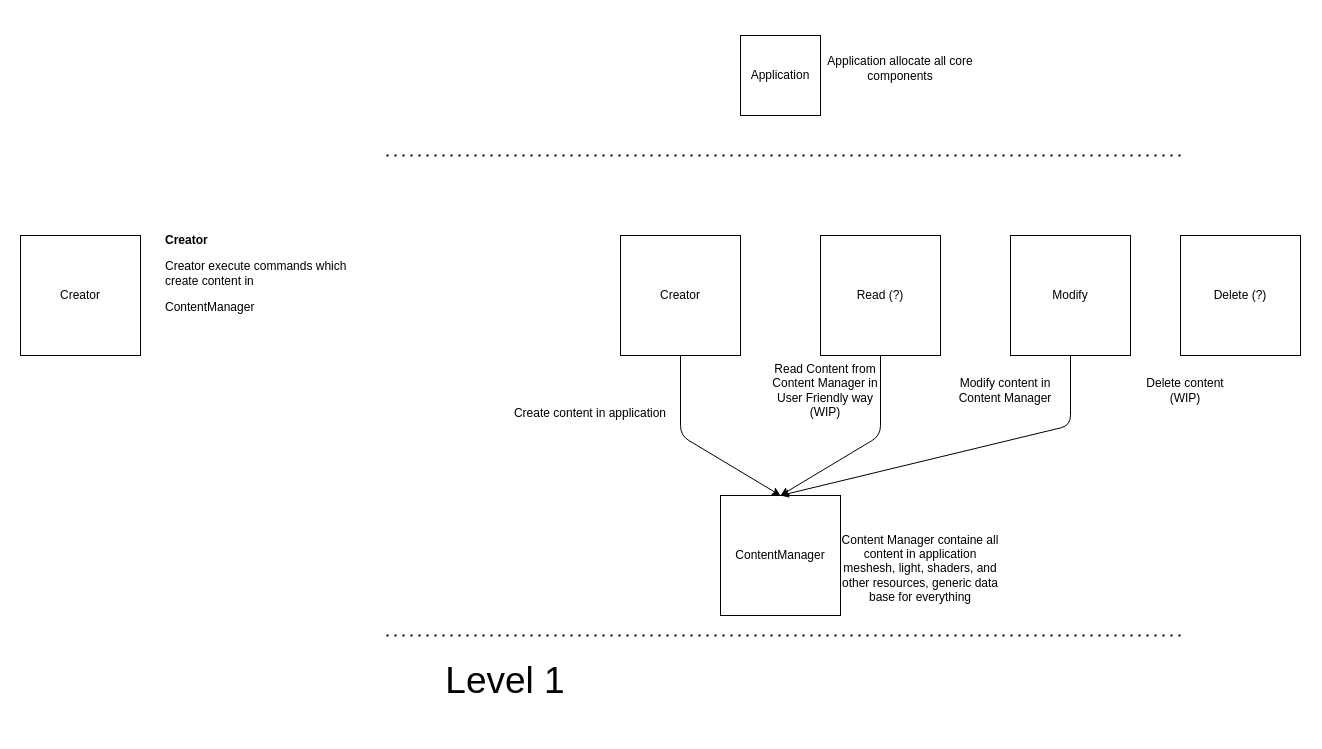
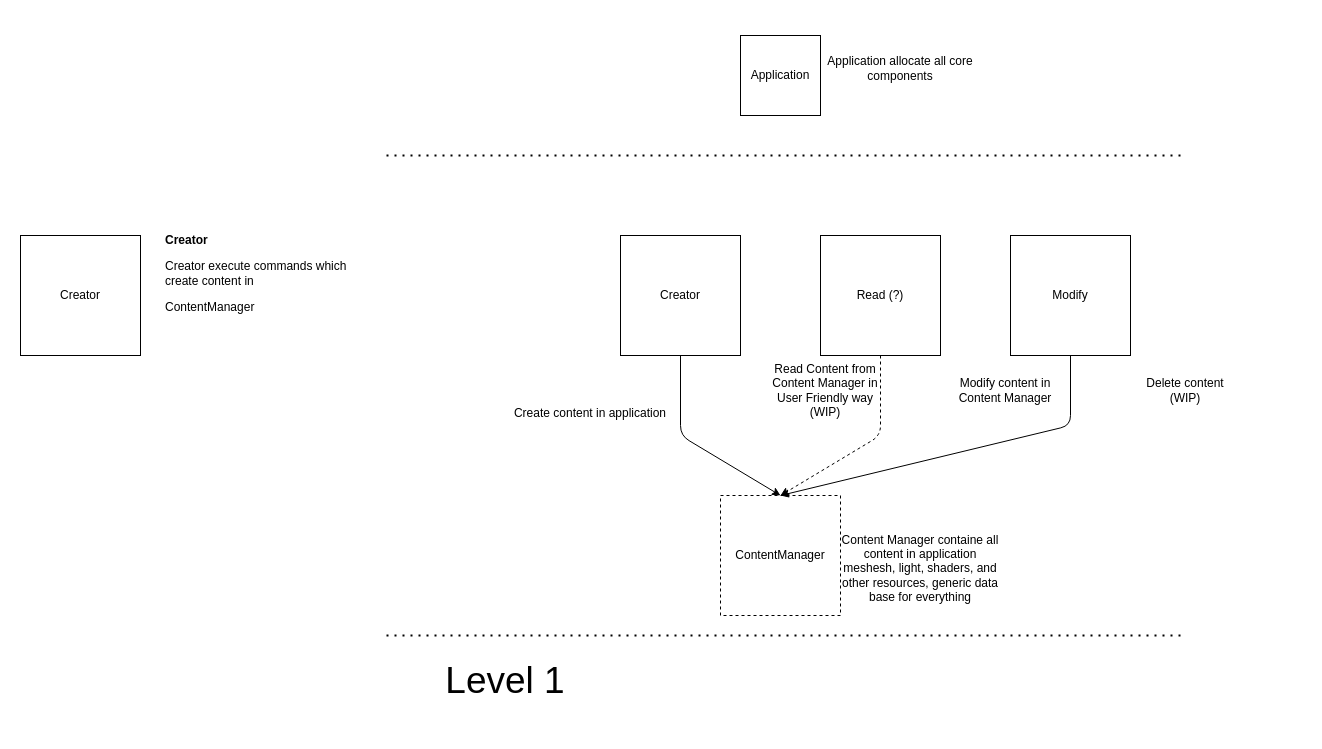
(1241, 296) -> none
(863, 446) -> (863, 446)
(781, 556) -> (781, 556)
